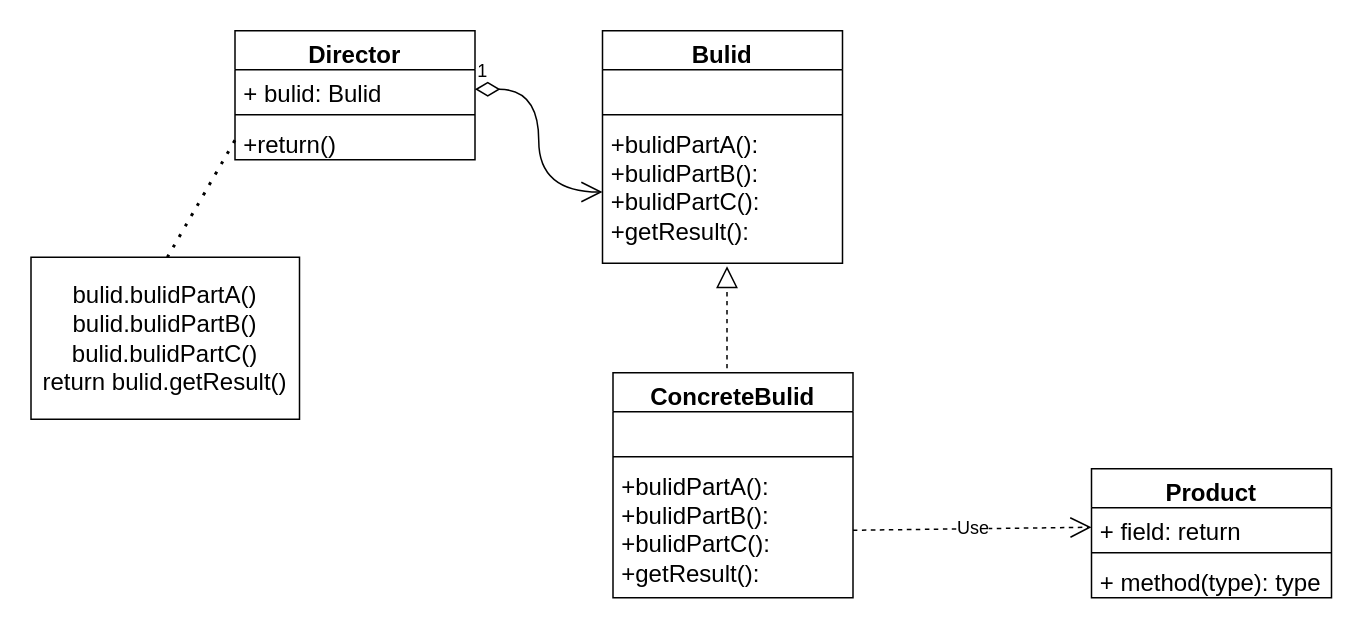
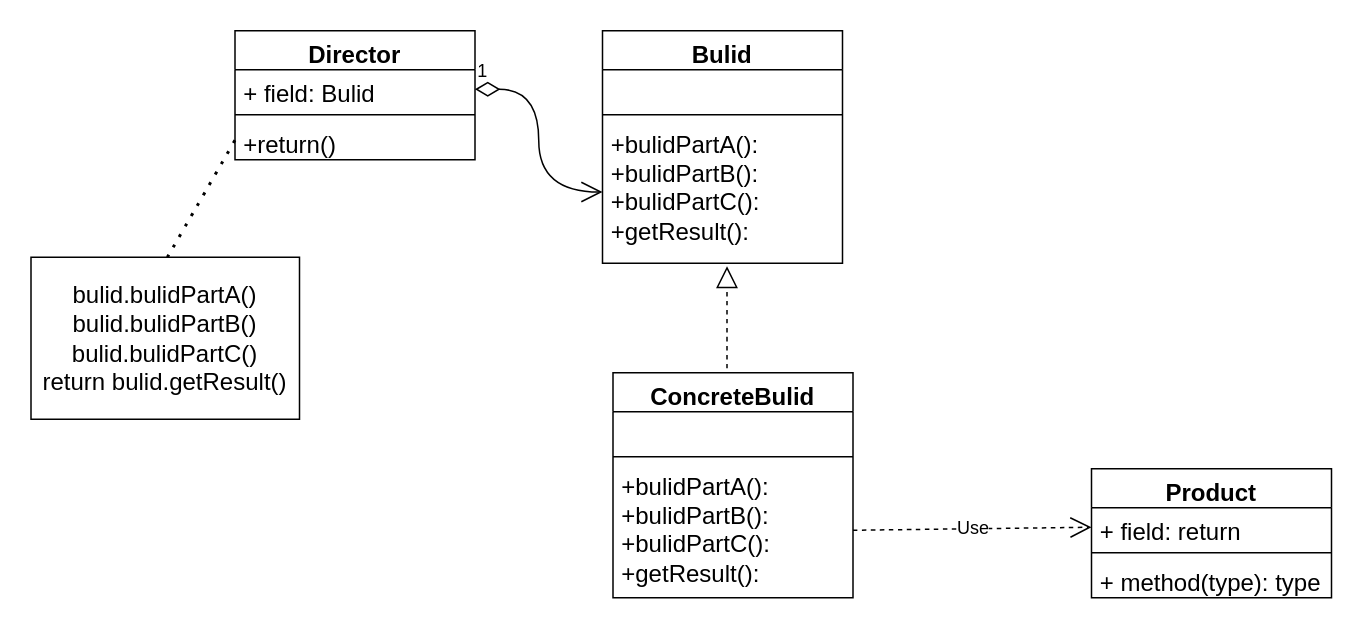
(316, 95) -> (316, 95)
